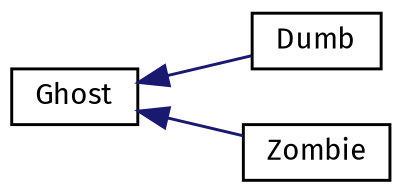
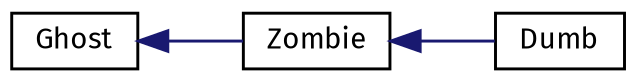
(210, 66) -> (458, 41)
